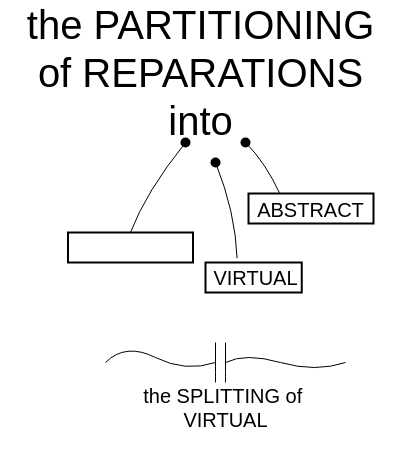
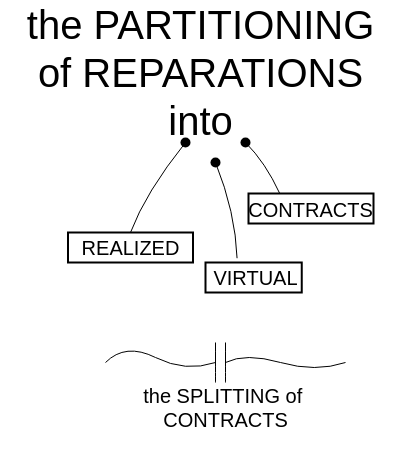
(311, 203) -> (311, 203)
none -> (131, 248)
(226, 408) -> (226, 408)
